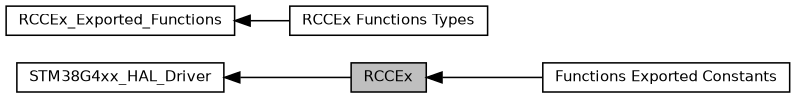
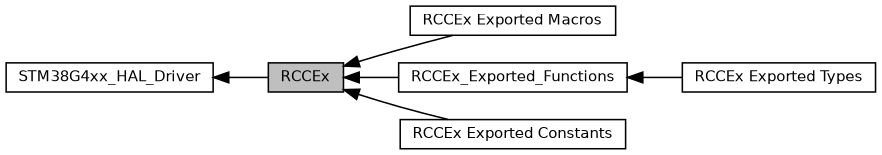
(389, 21) -> (779, 77)
none -> (513, 21)
none -> (379, 77)
(666, 77) -> (513, 134)
